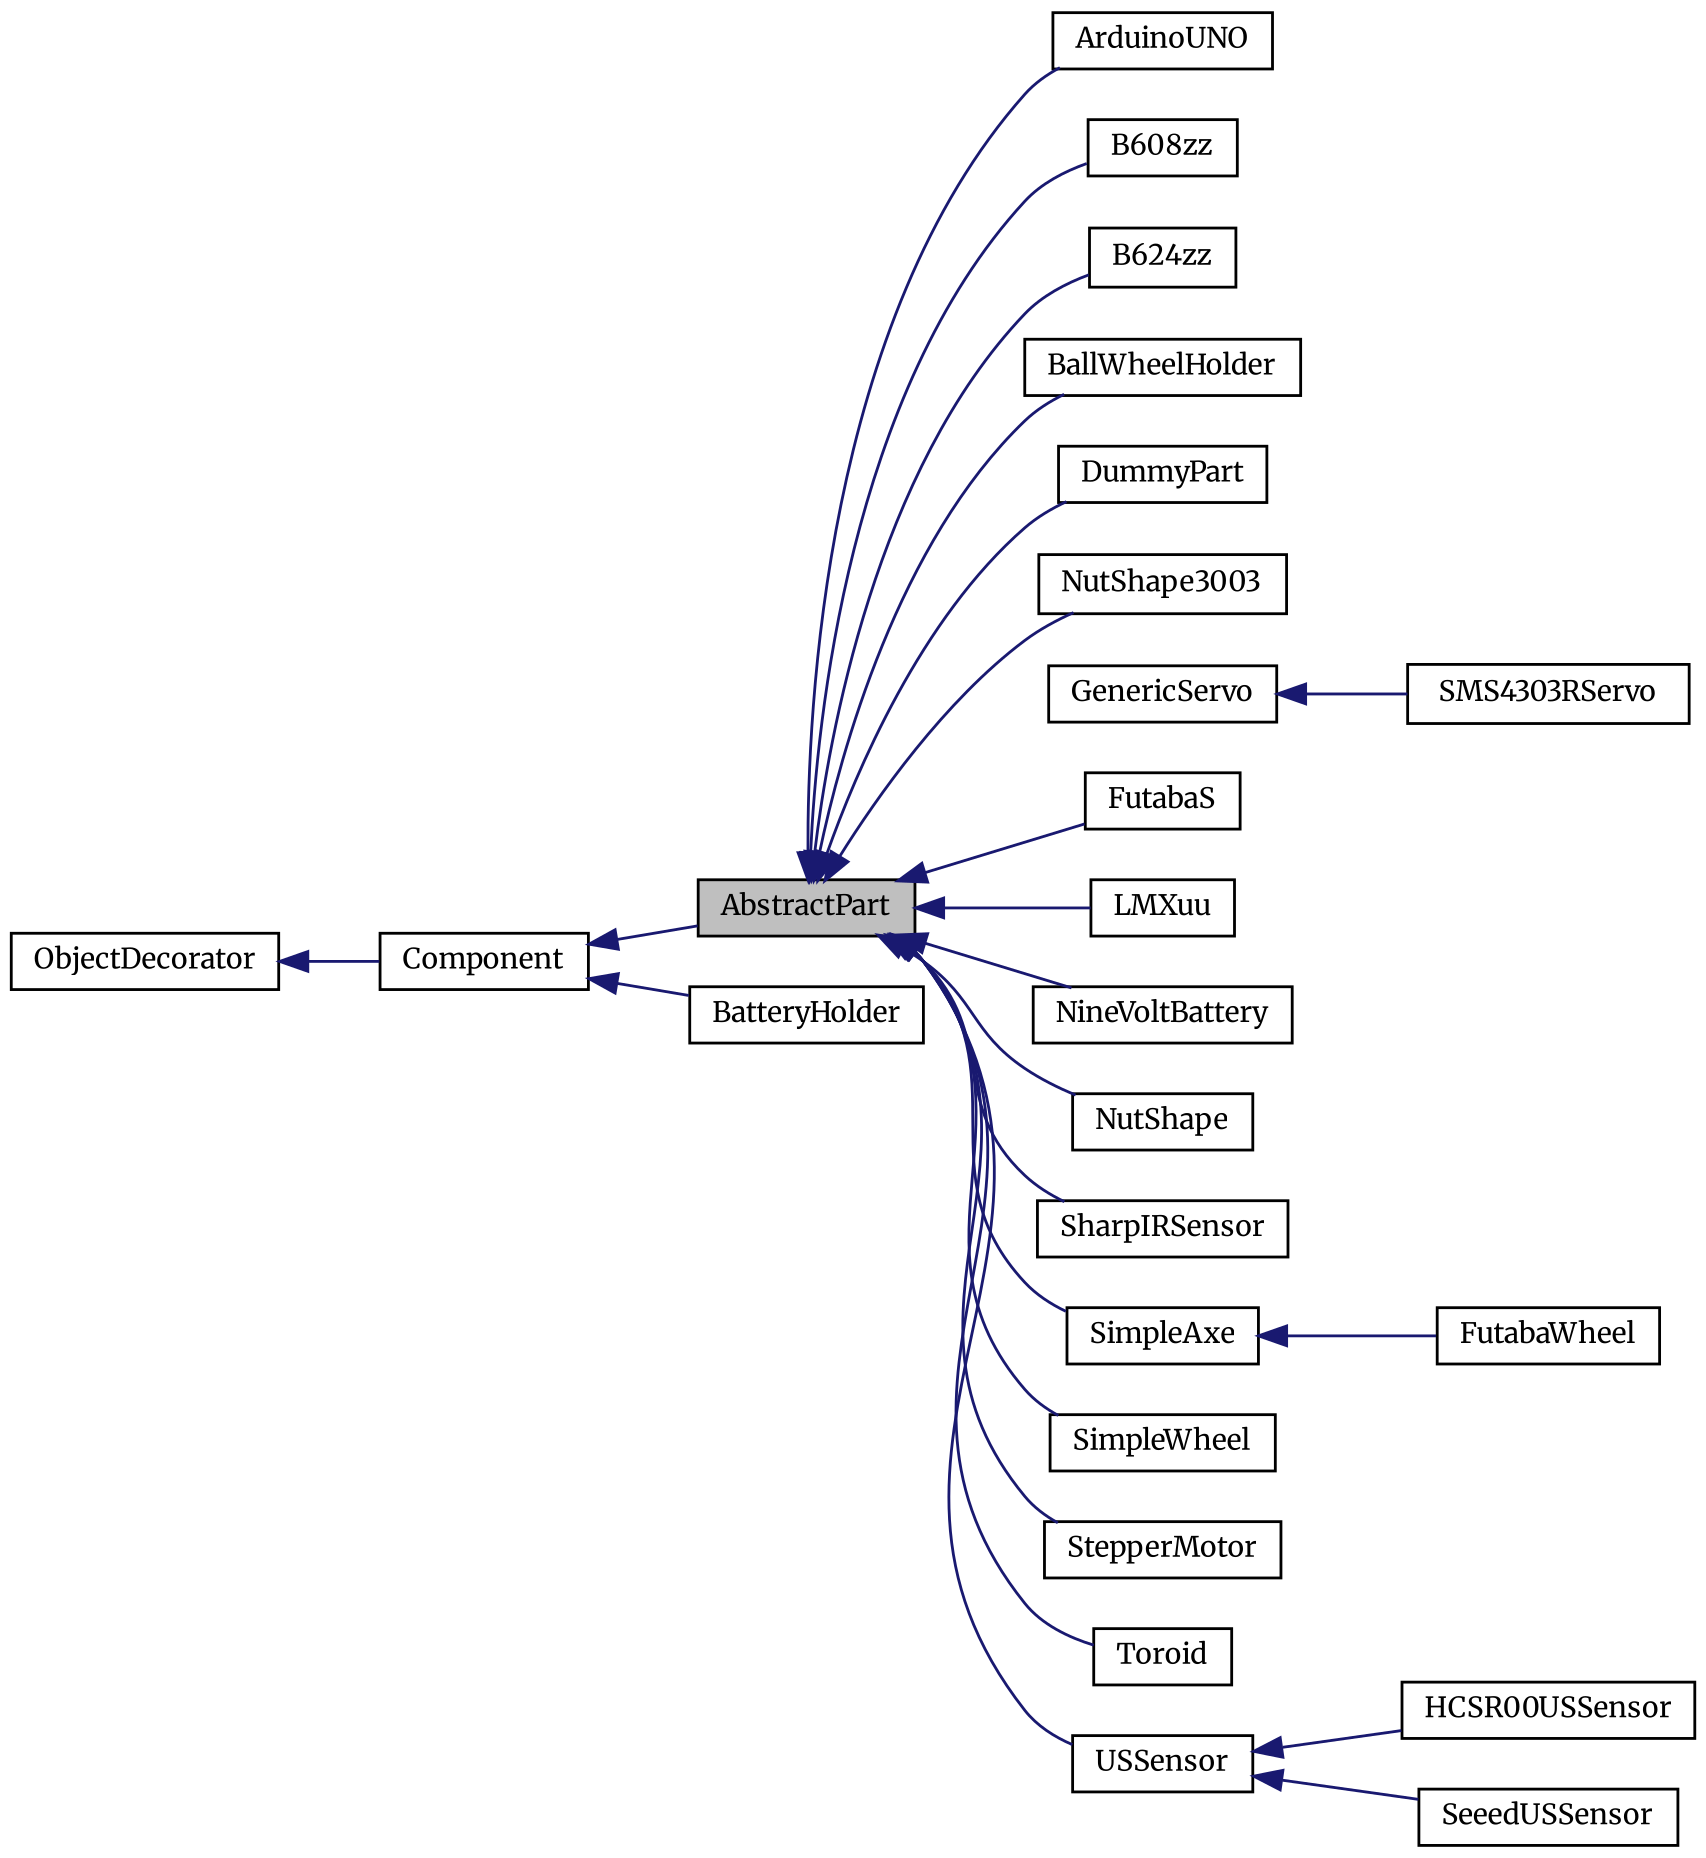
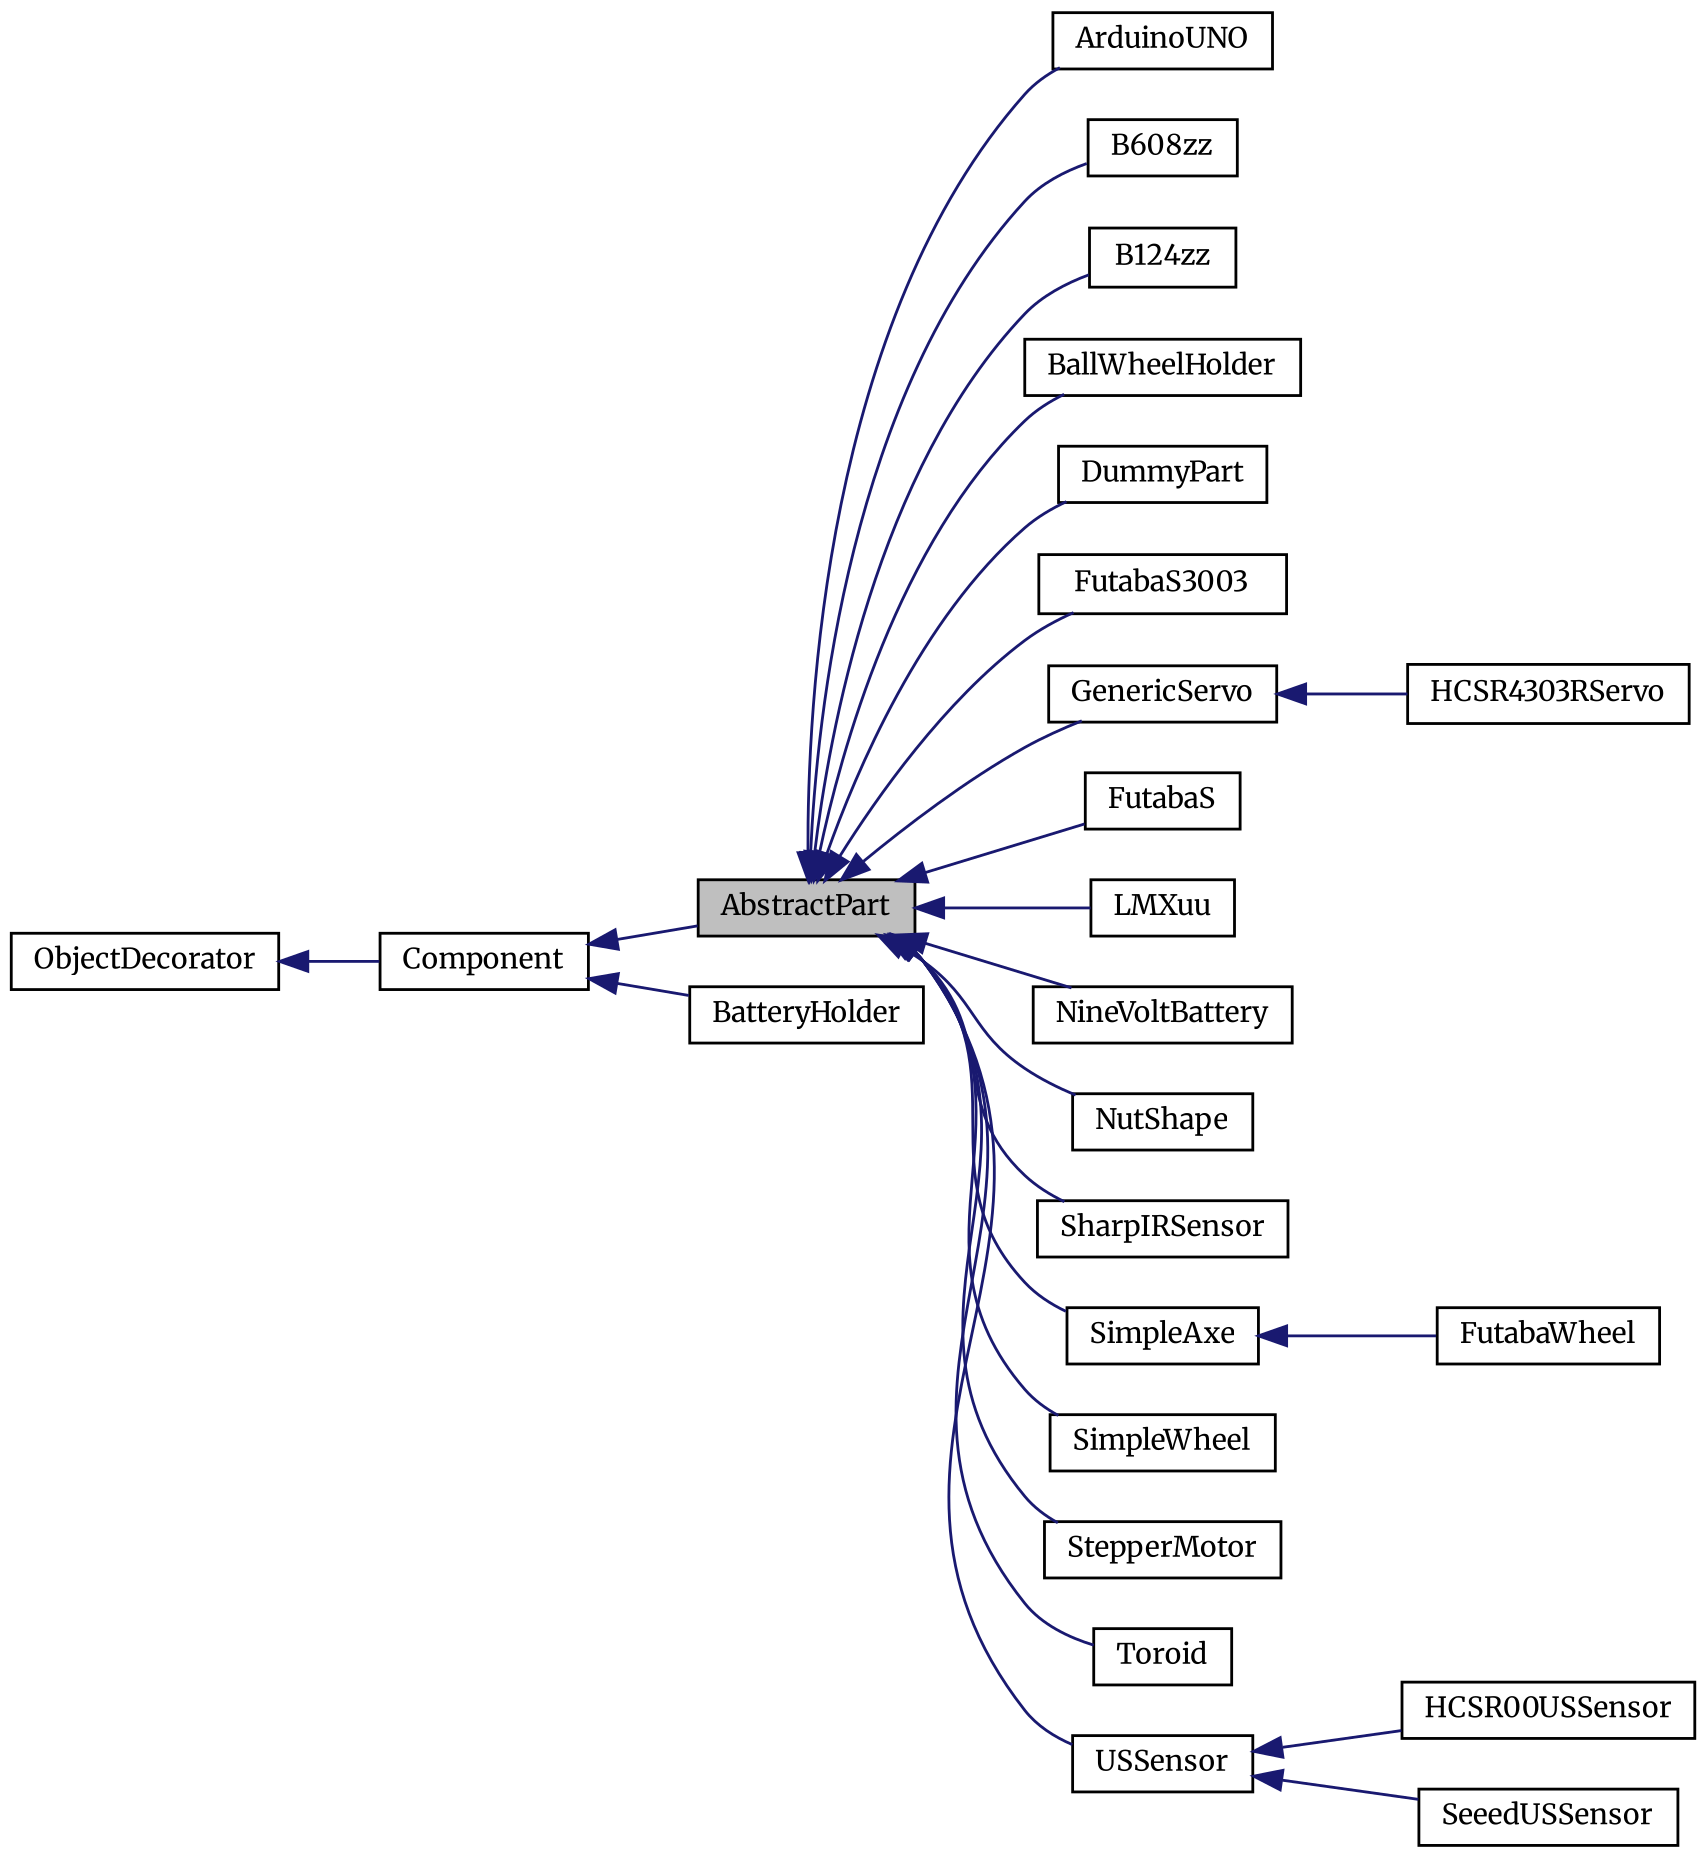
(1163, 258) -> (1163, 258)
(1163, 584) -> (1163, 584)
(1548, 694) -> (1548, 694)
none -> (968, 783)
